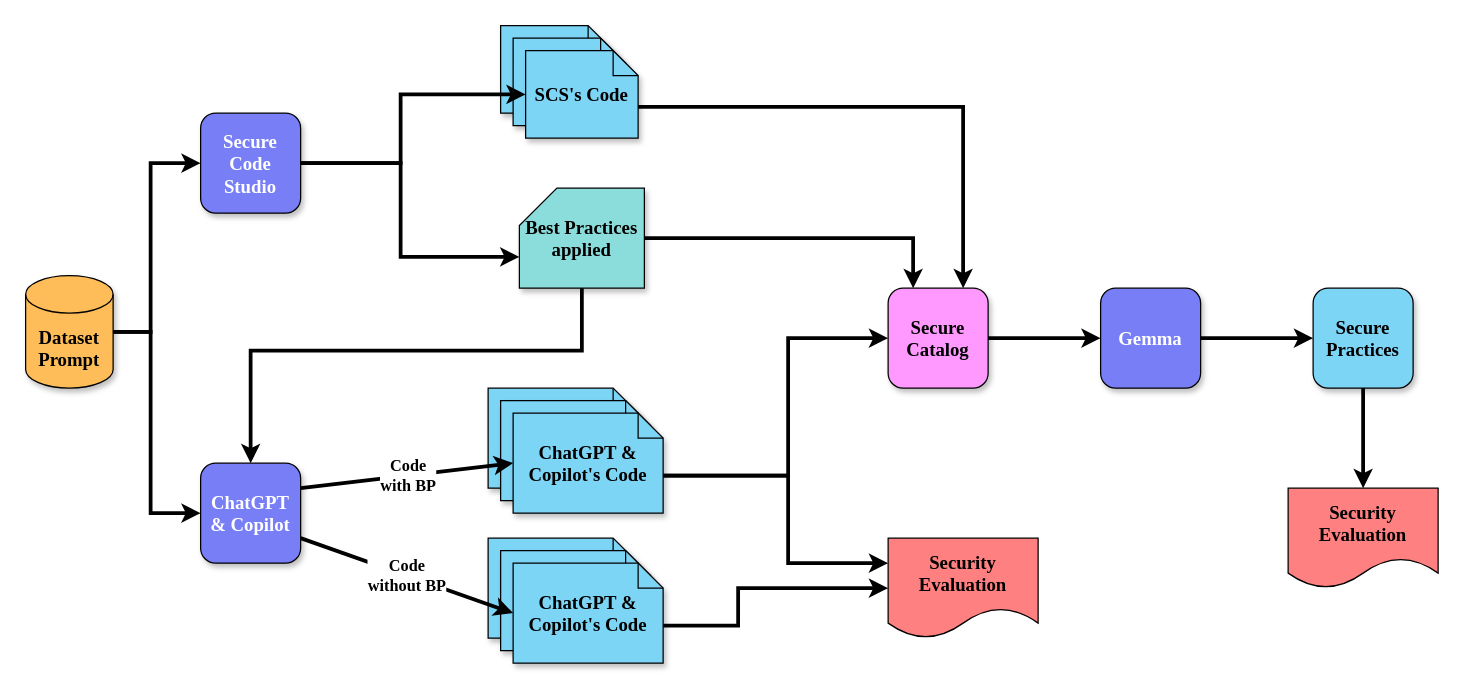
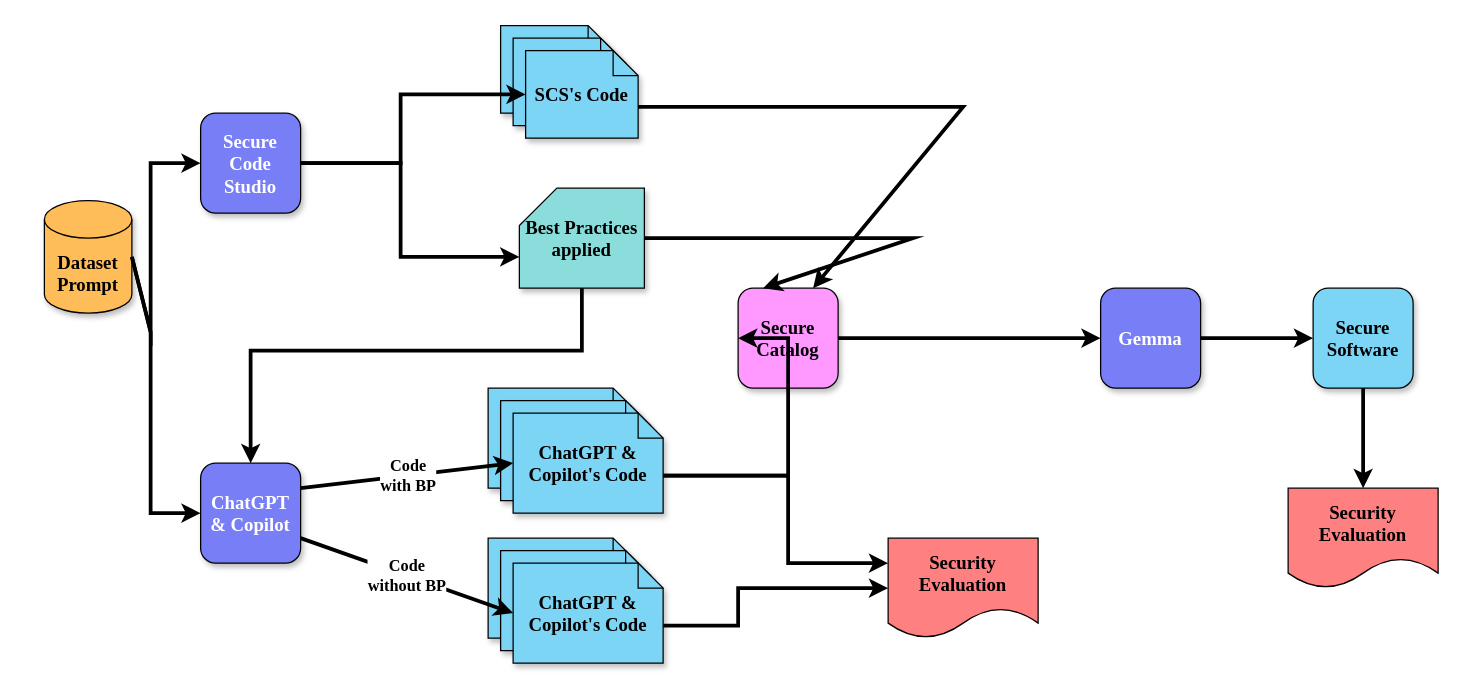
(69, 332) -> (88, 257)
(938, 338) -> (788, 338)
(1363, 338) -> (1363, 338)
